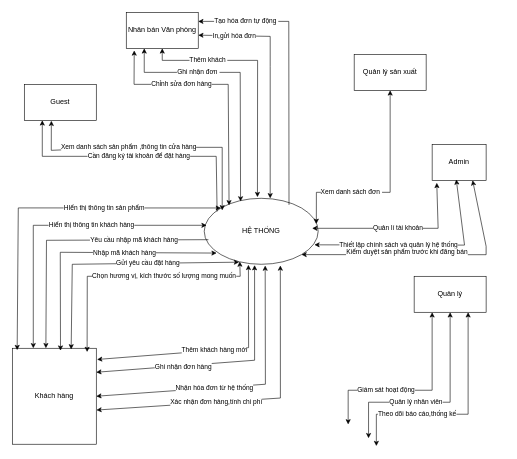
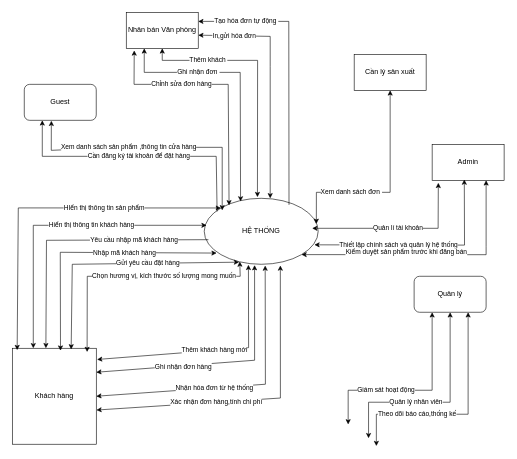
(390, 72) -> (390, 72)
(60, 102) -> (60, 102)
(459, 162) -> (468, 162)
(450, 294) -> (450, 294)
